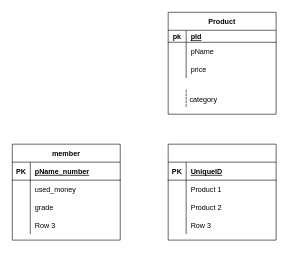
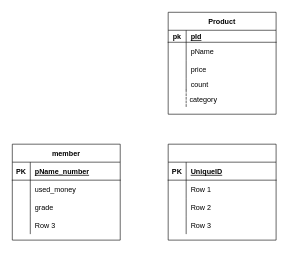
none -> (231, 84)
(208, 190) -> (200, 190)
(208, 208) -> (200, 208)
